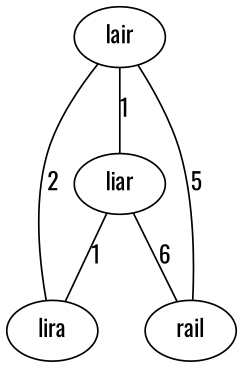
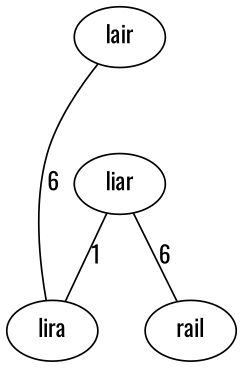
(120, 111) -> none
(186, 177) -> none
(53, 184) -> (53, 184)
